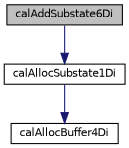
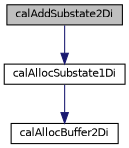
(65, 15) -> (65, 15)
(65, 134) -> (65, 134)
